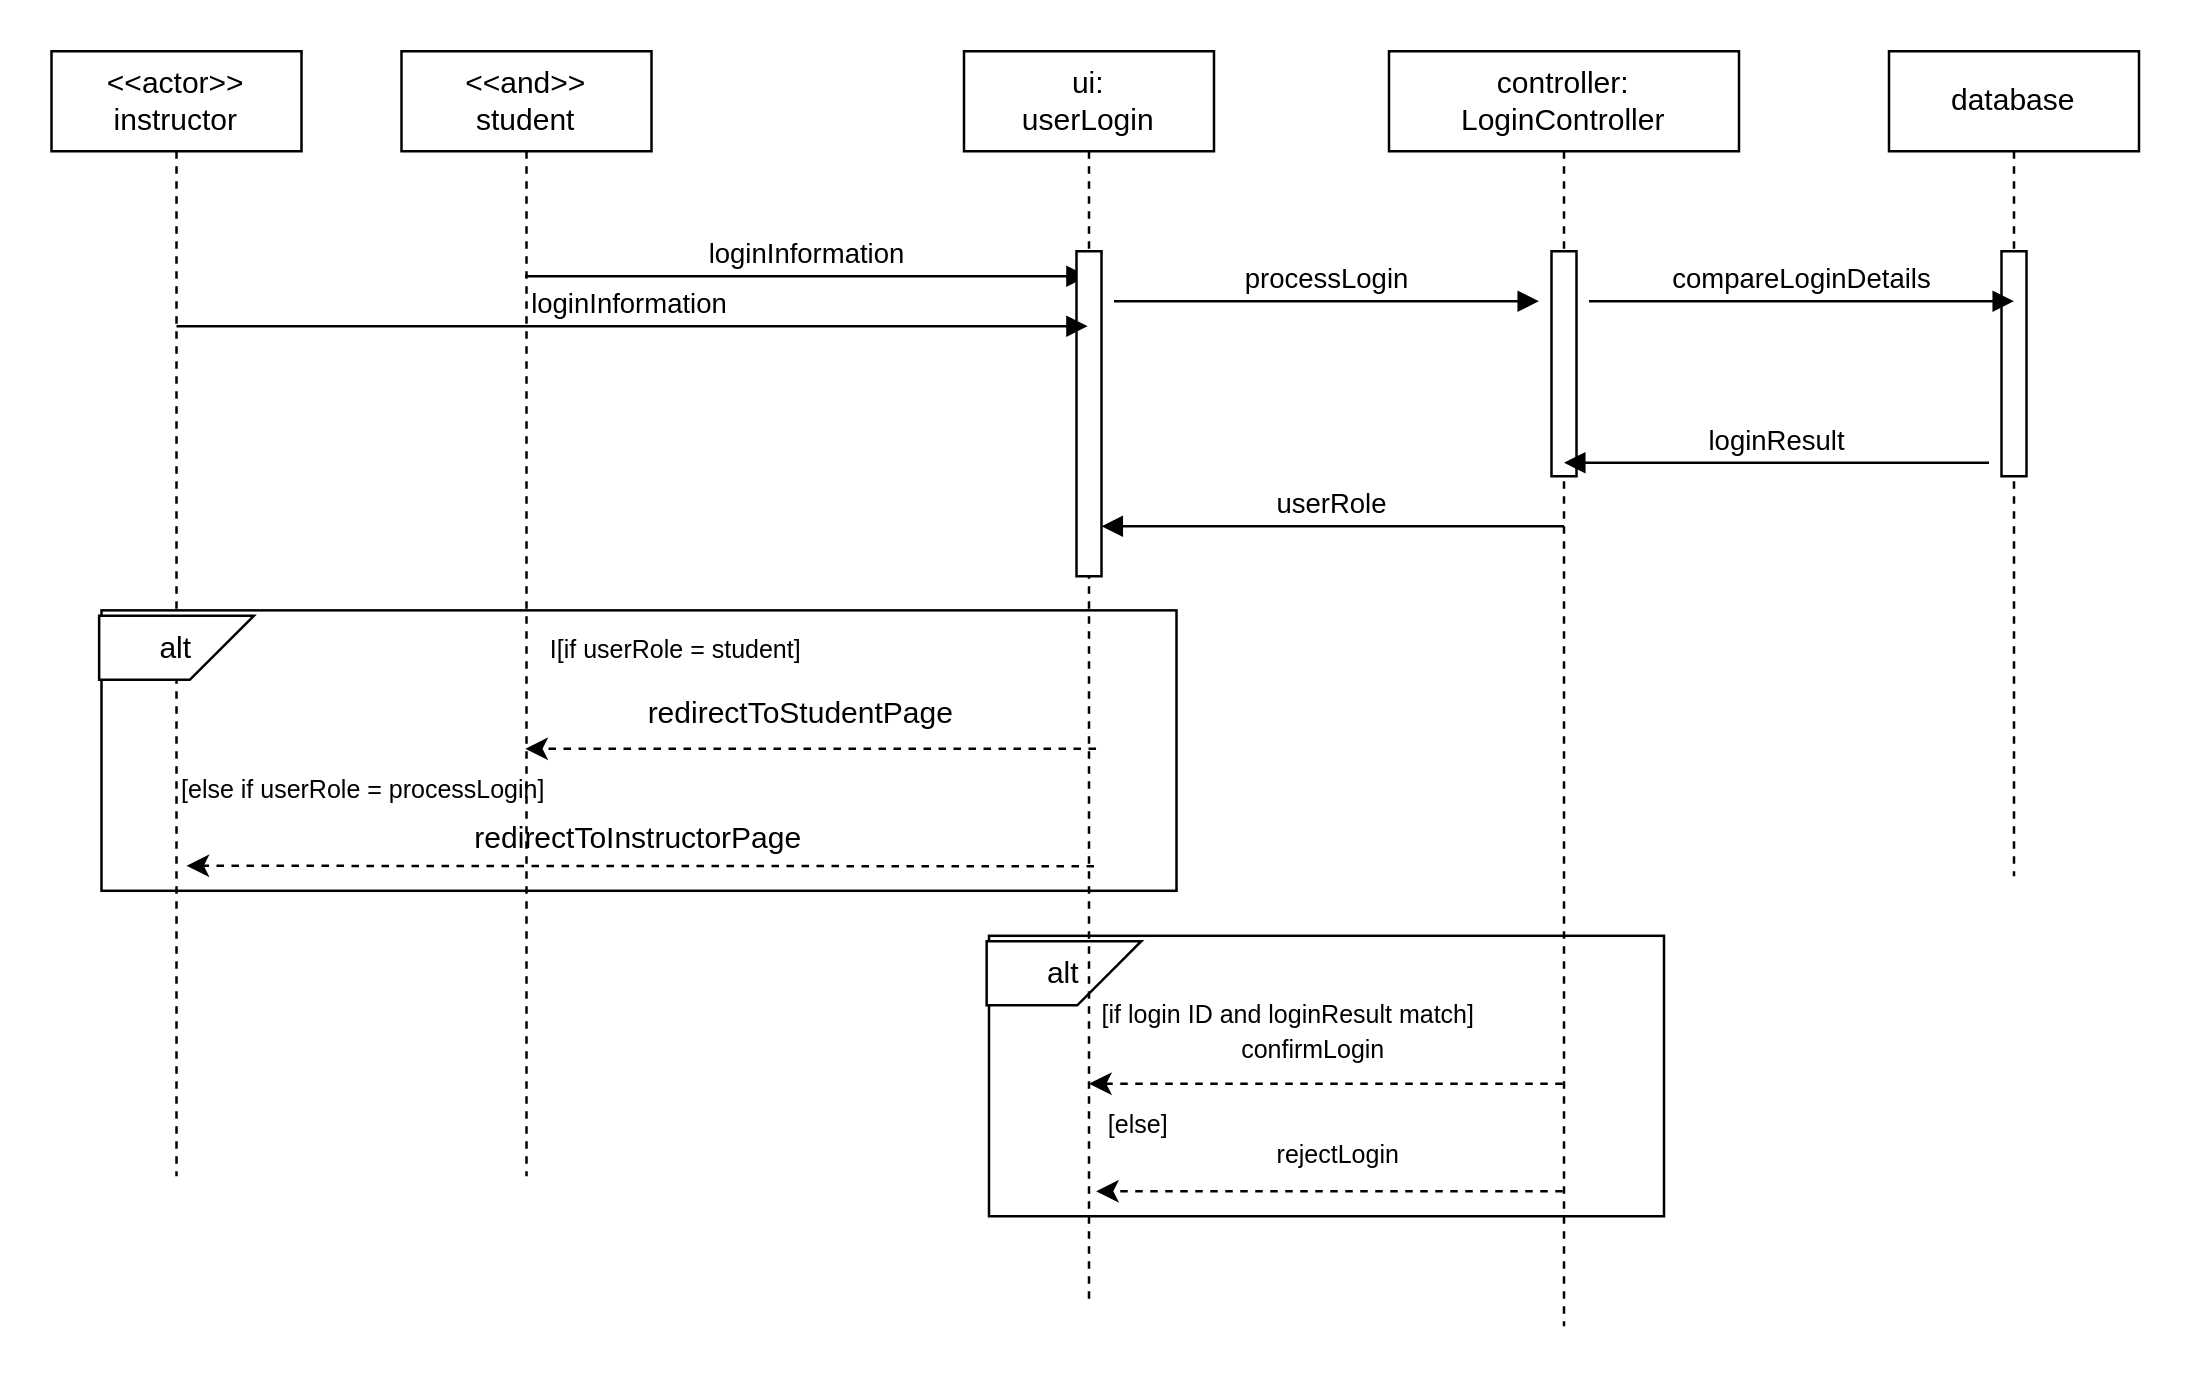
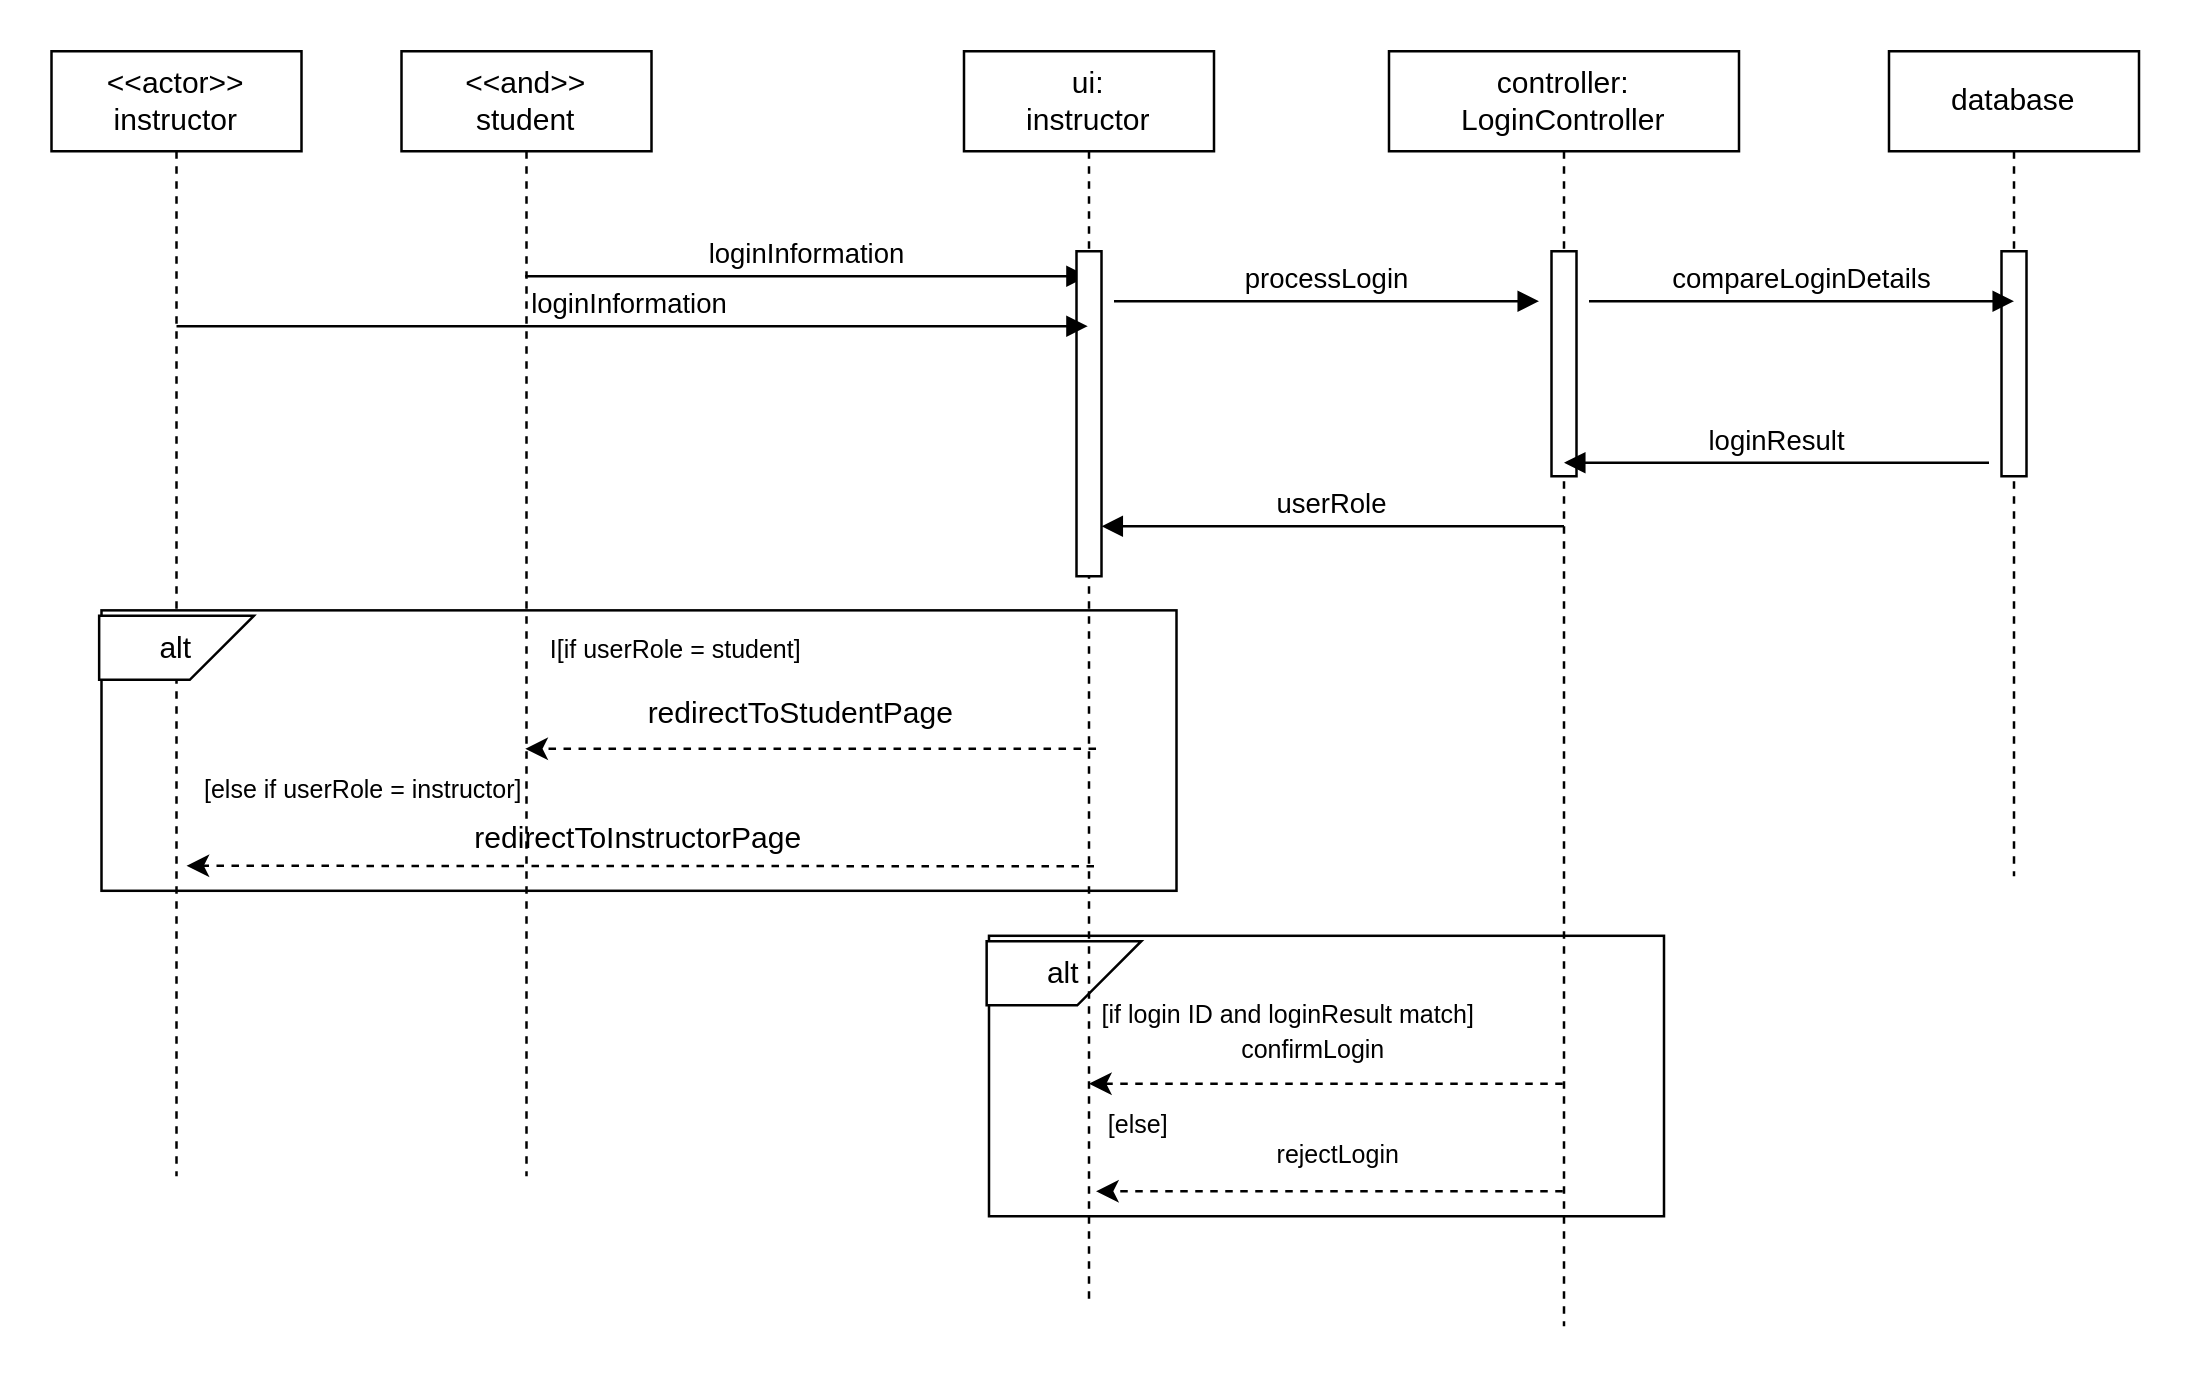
(1089, 101) -> (1089, 101)
(364, 789) -> (364, 789)
